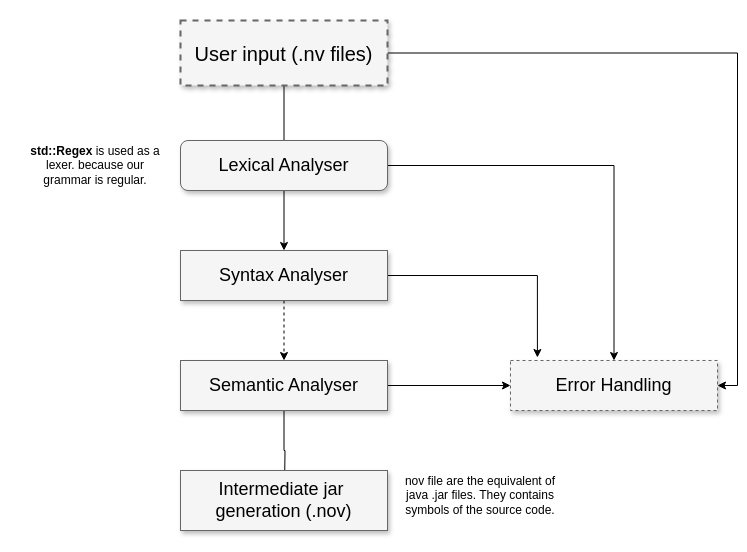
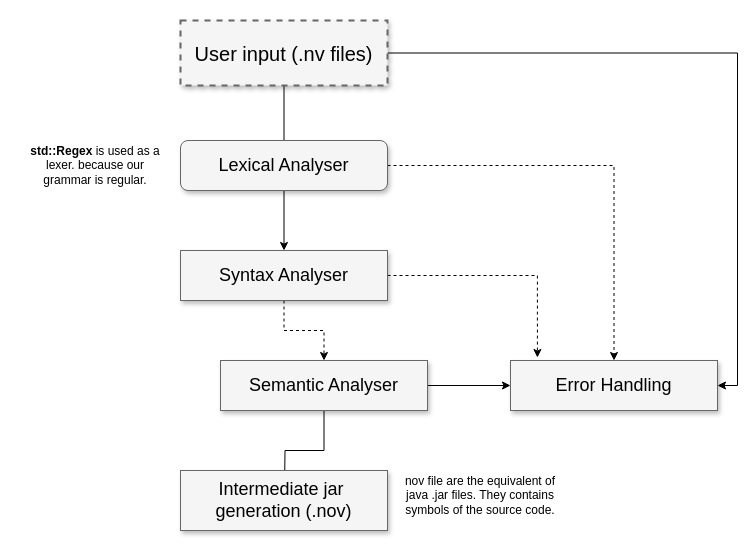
(595, 166) -> (595, 166)
(499, 276) -> (499, 276)
(284, 386) -> (324, 386)
(614, 386) -> (614, 386)
